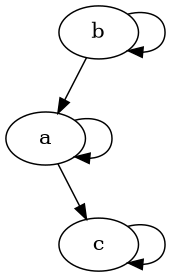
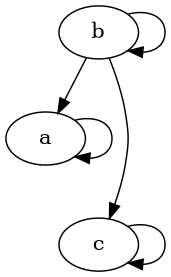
(69, 185) -> (128, 131)
